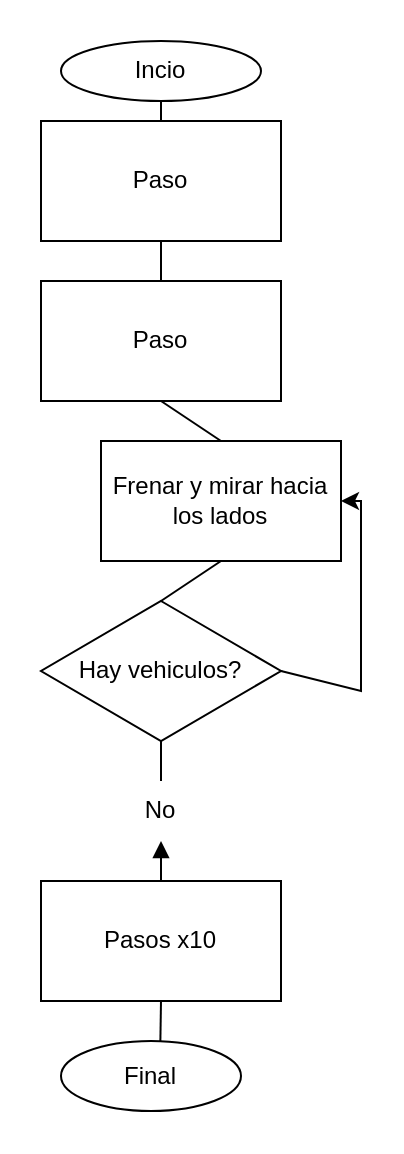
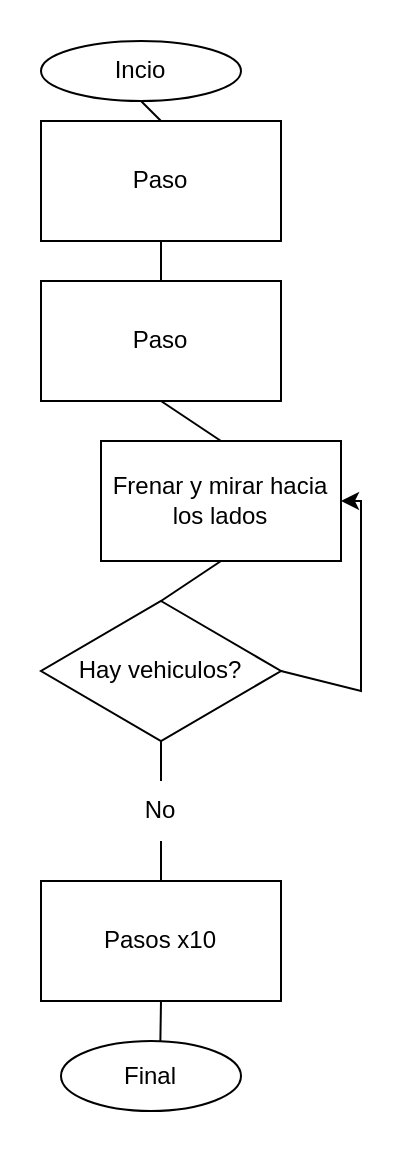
(161, 71) -> (141, 71)
(161, 858) -> (161, 850)
